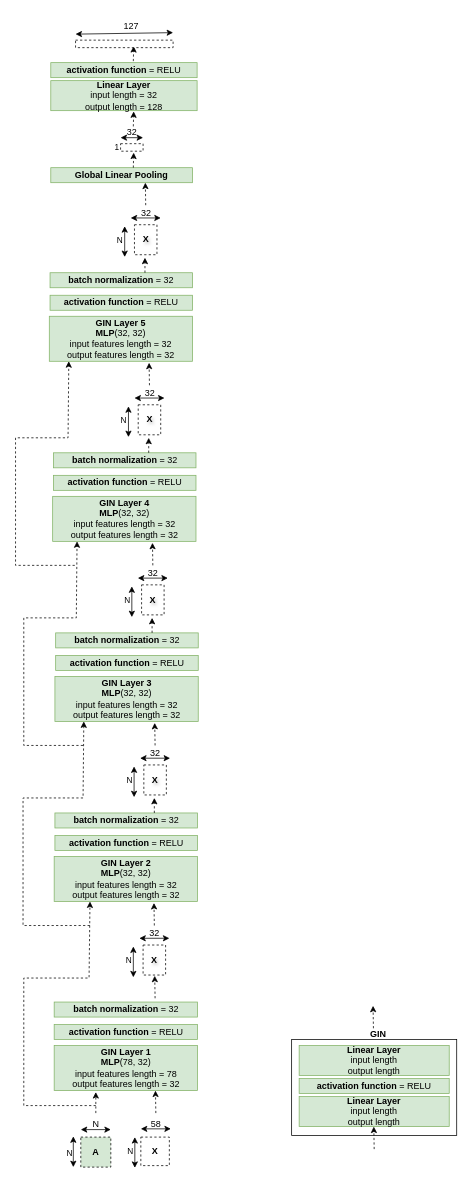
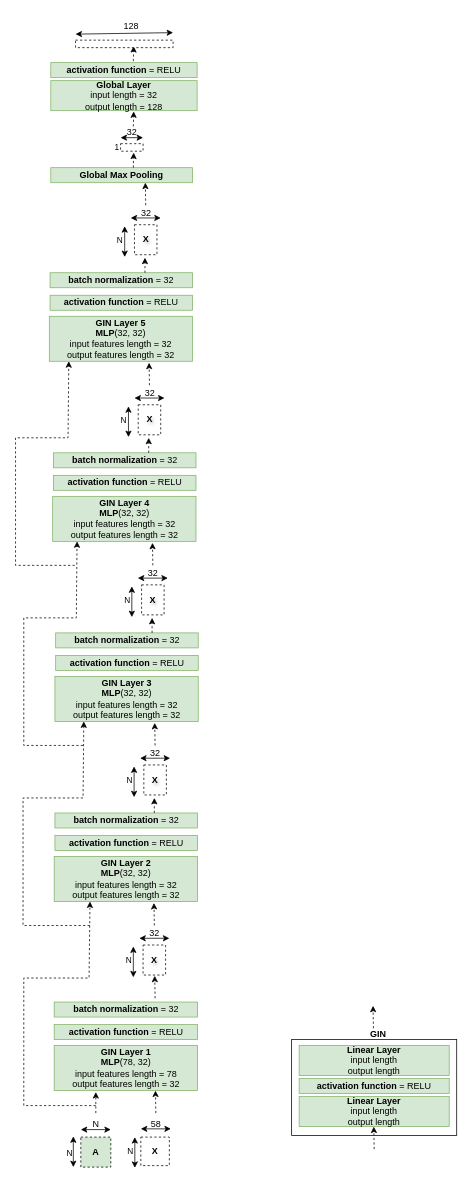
(131, 27) -> (131, 27)
(124, 96) -> (124, 96)
(122, 175) -> (122, 175)
